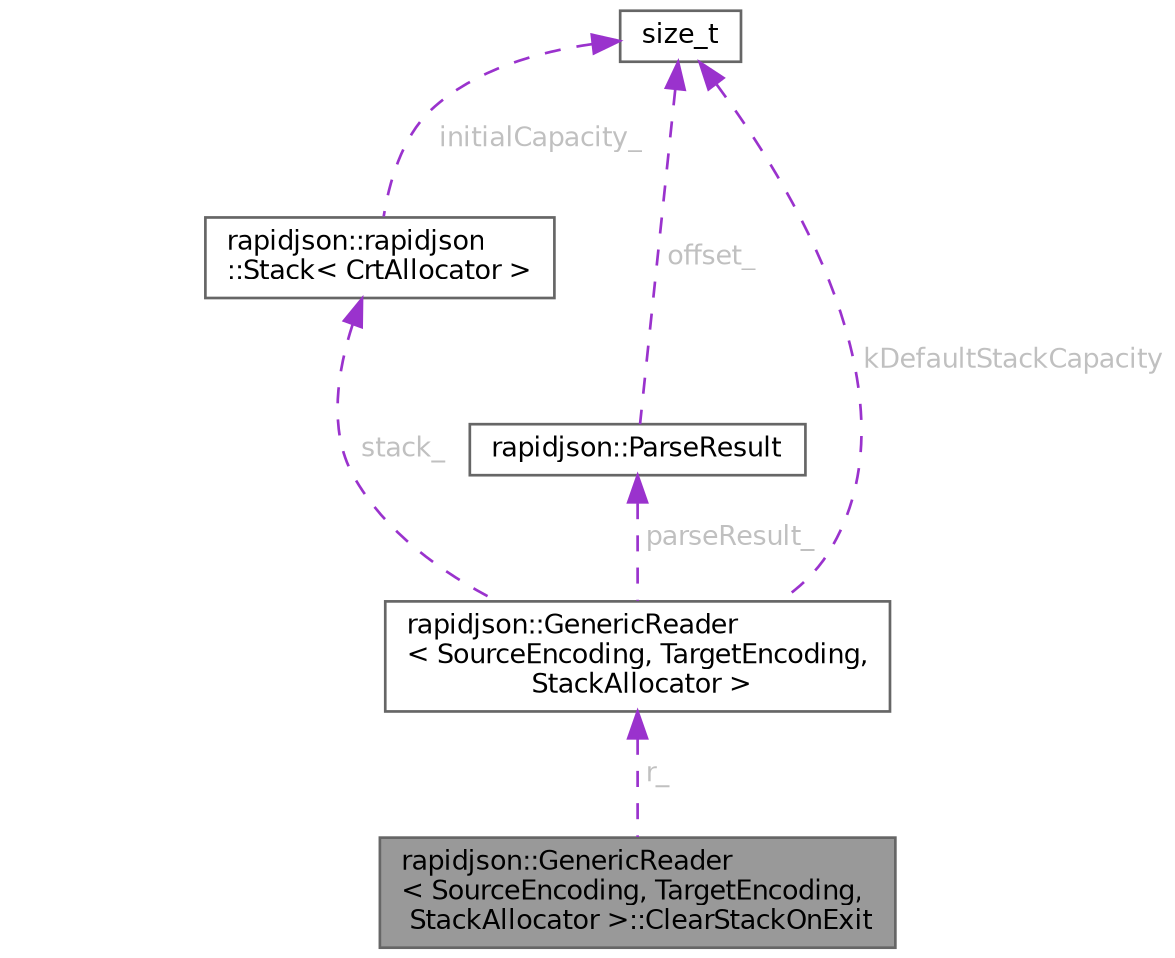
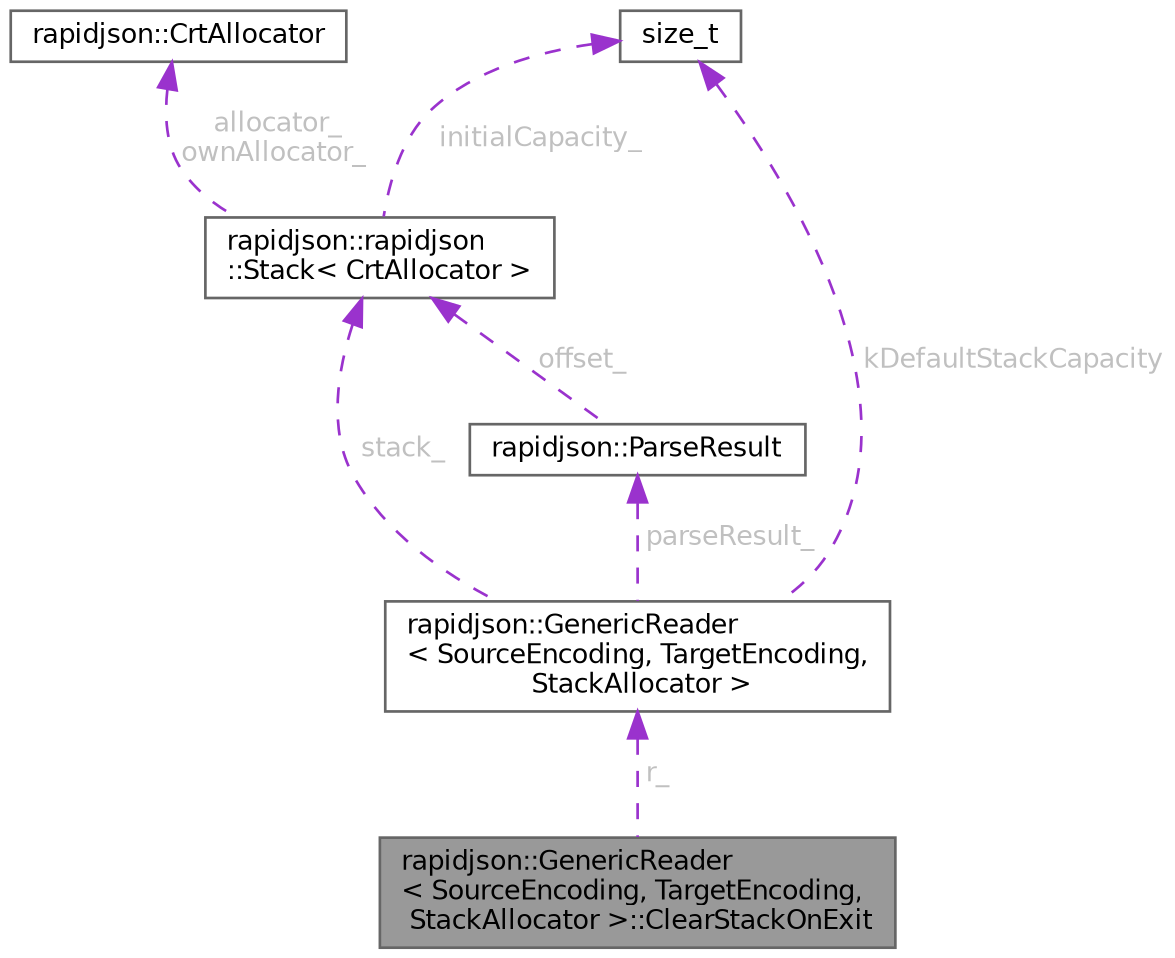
none -> (179, 36)
(658, 257) -> (530, 369)
